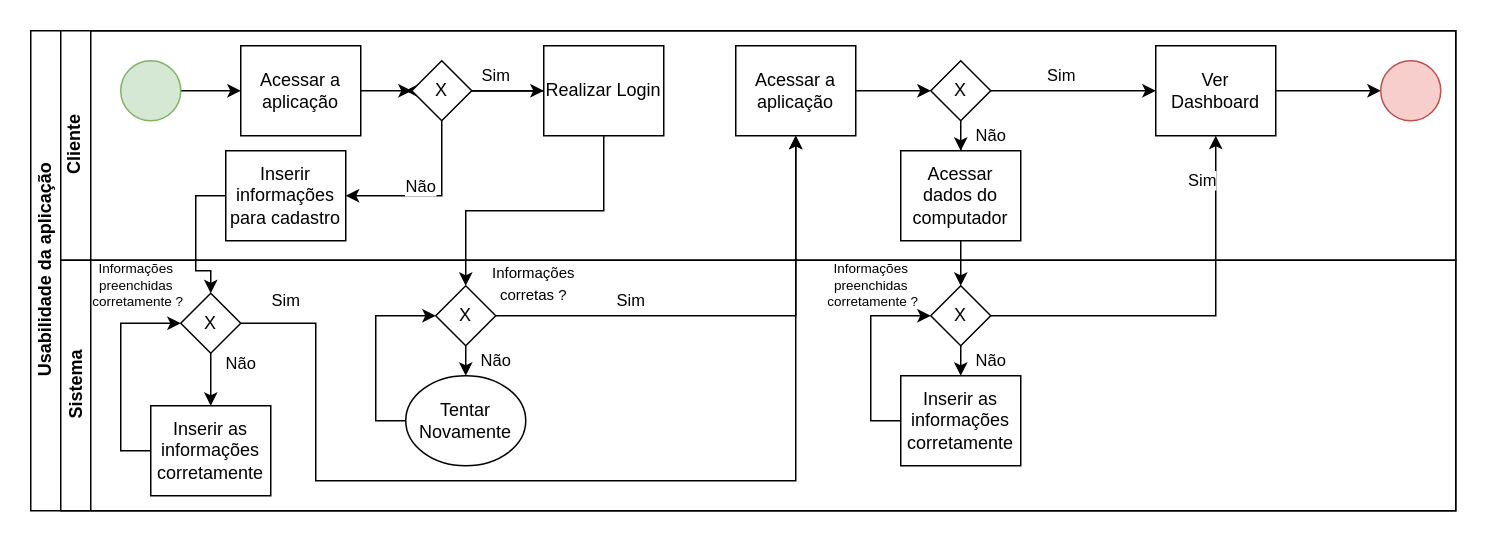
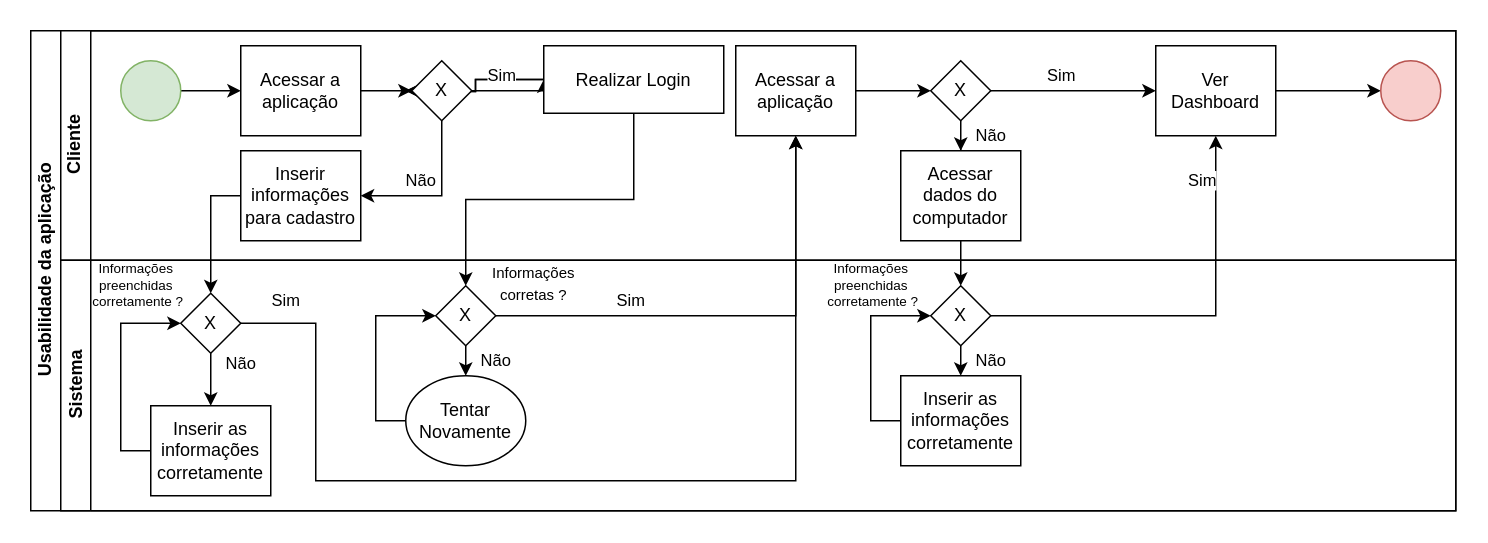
(604, 91) -> (634, 80)
(286, 196) -> (301, 196)
